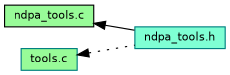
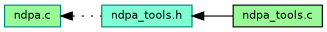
(120, 28) -> (219, 16)
(49, 59) -> (33, 16)
